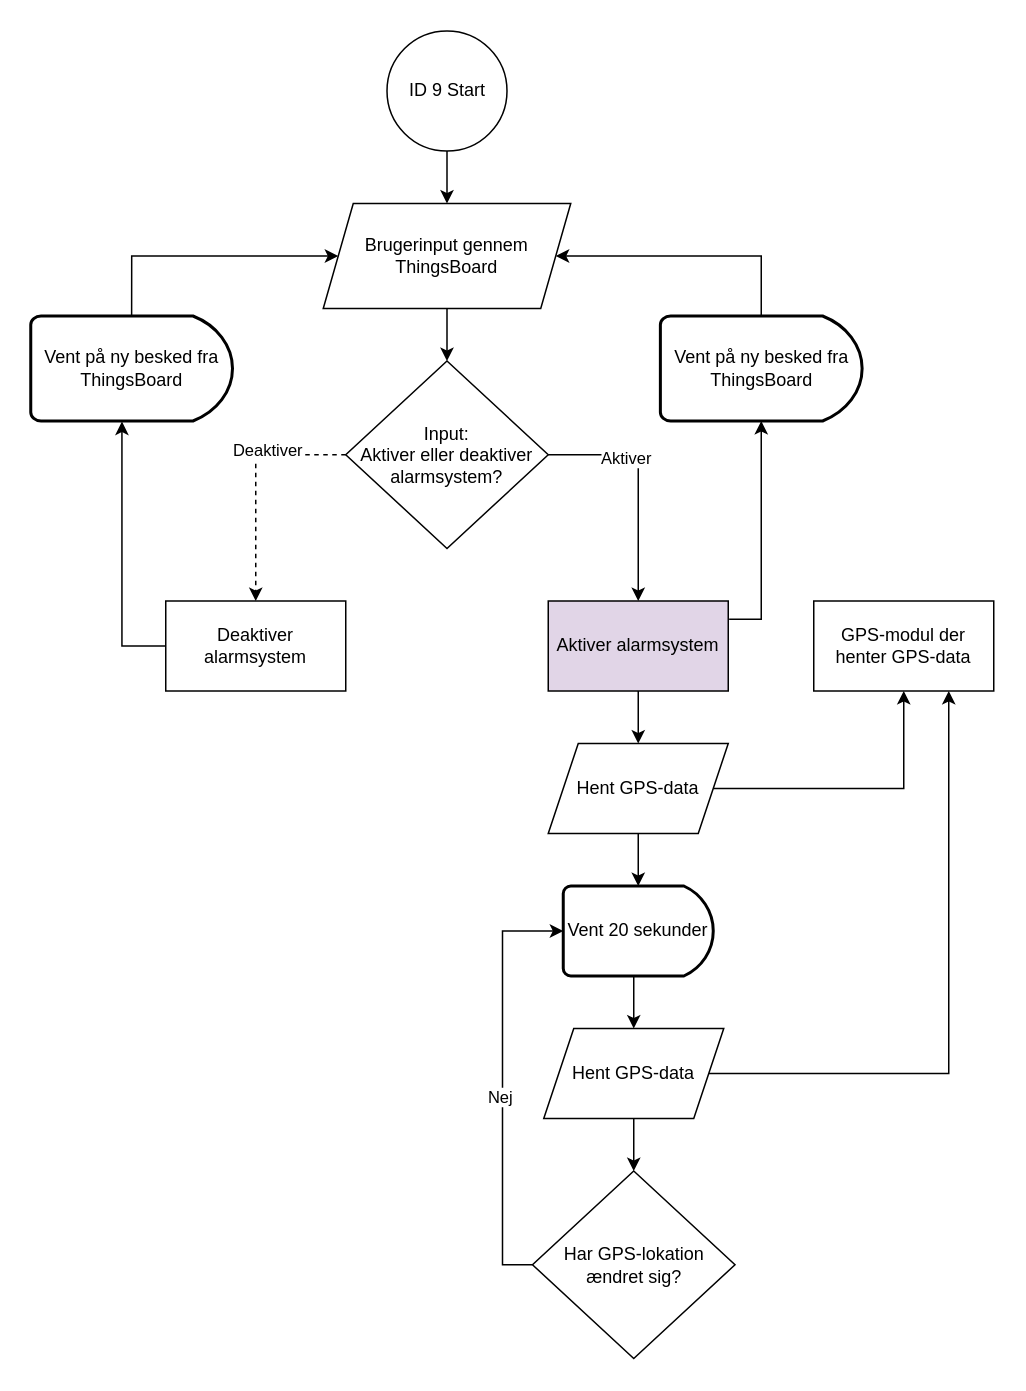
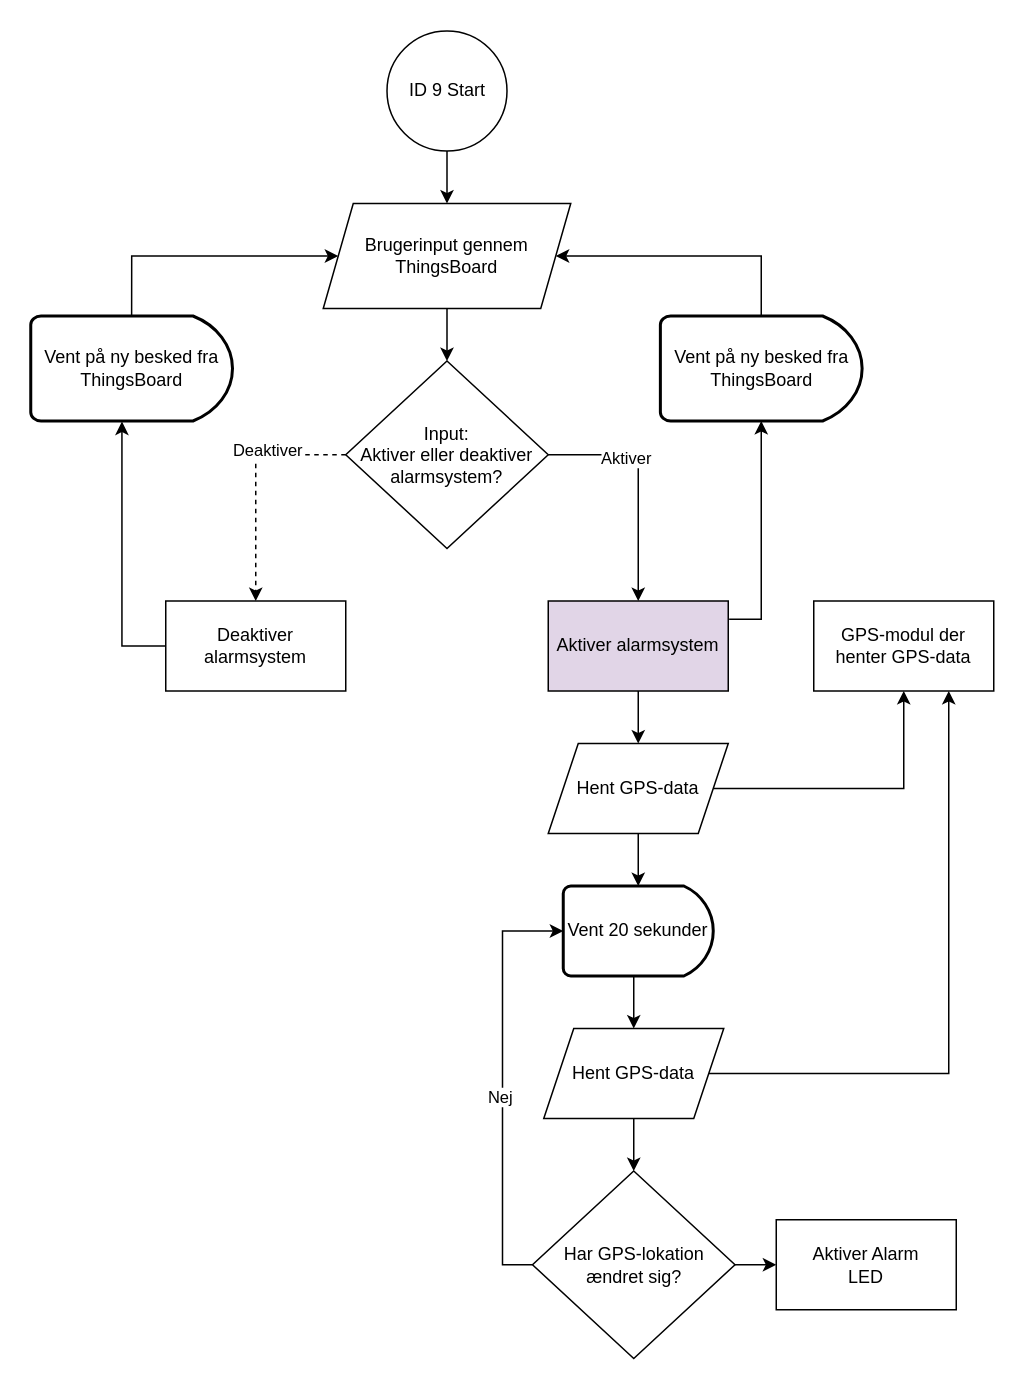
none -> (750, 1265)
none -> (866, 1265)
